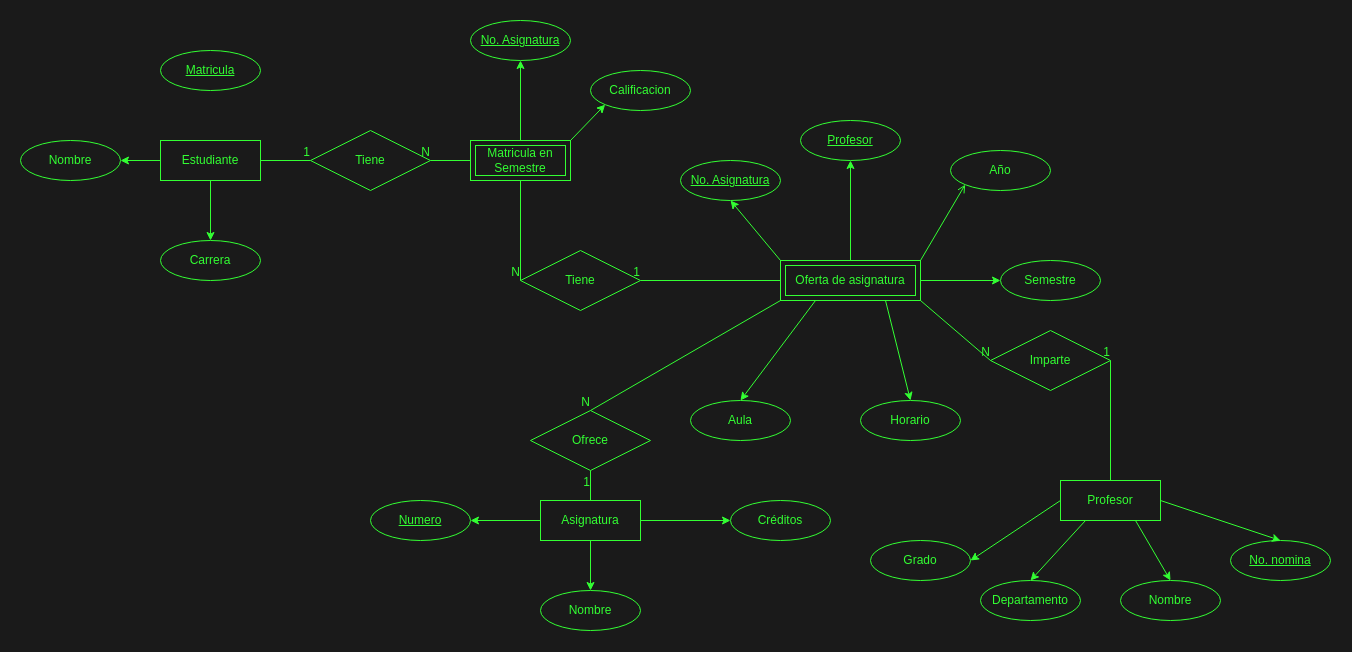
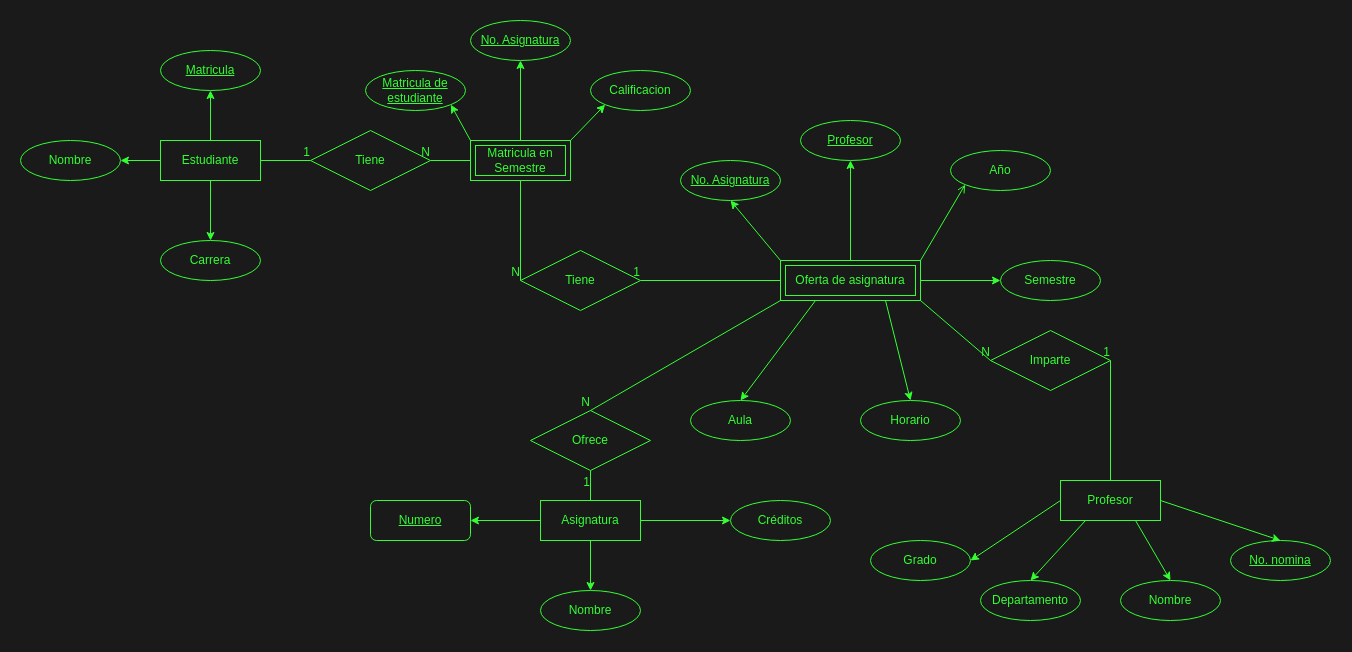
none -> (416, 91)
none -> (211, 119)
none -> (462, 125)
(421, 521) -> (421, 521)
